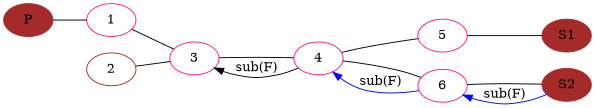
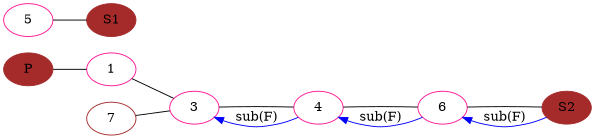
(380, 45) -> none
(111, 69) -> (111, 119)
(261, 77) -> (261, 127)
